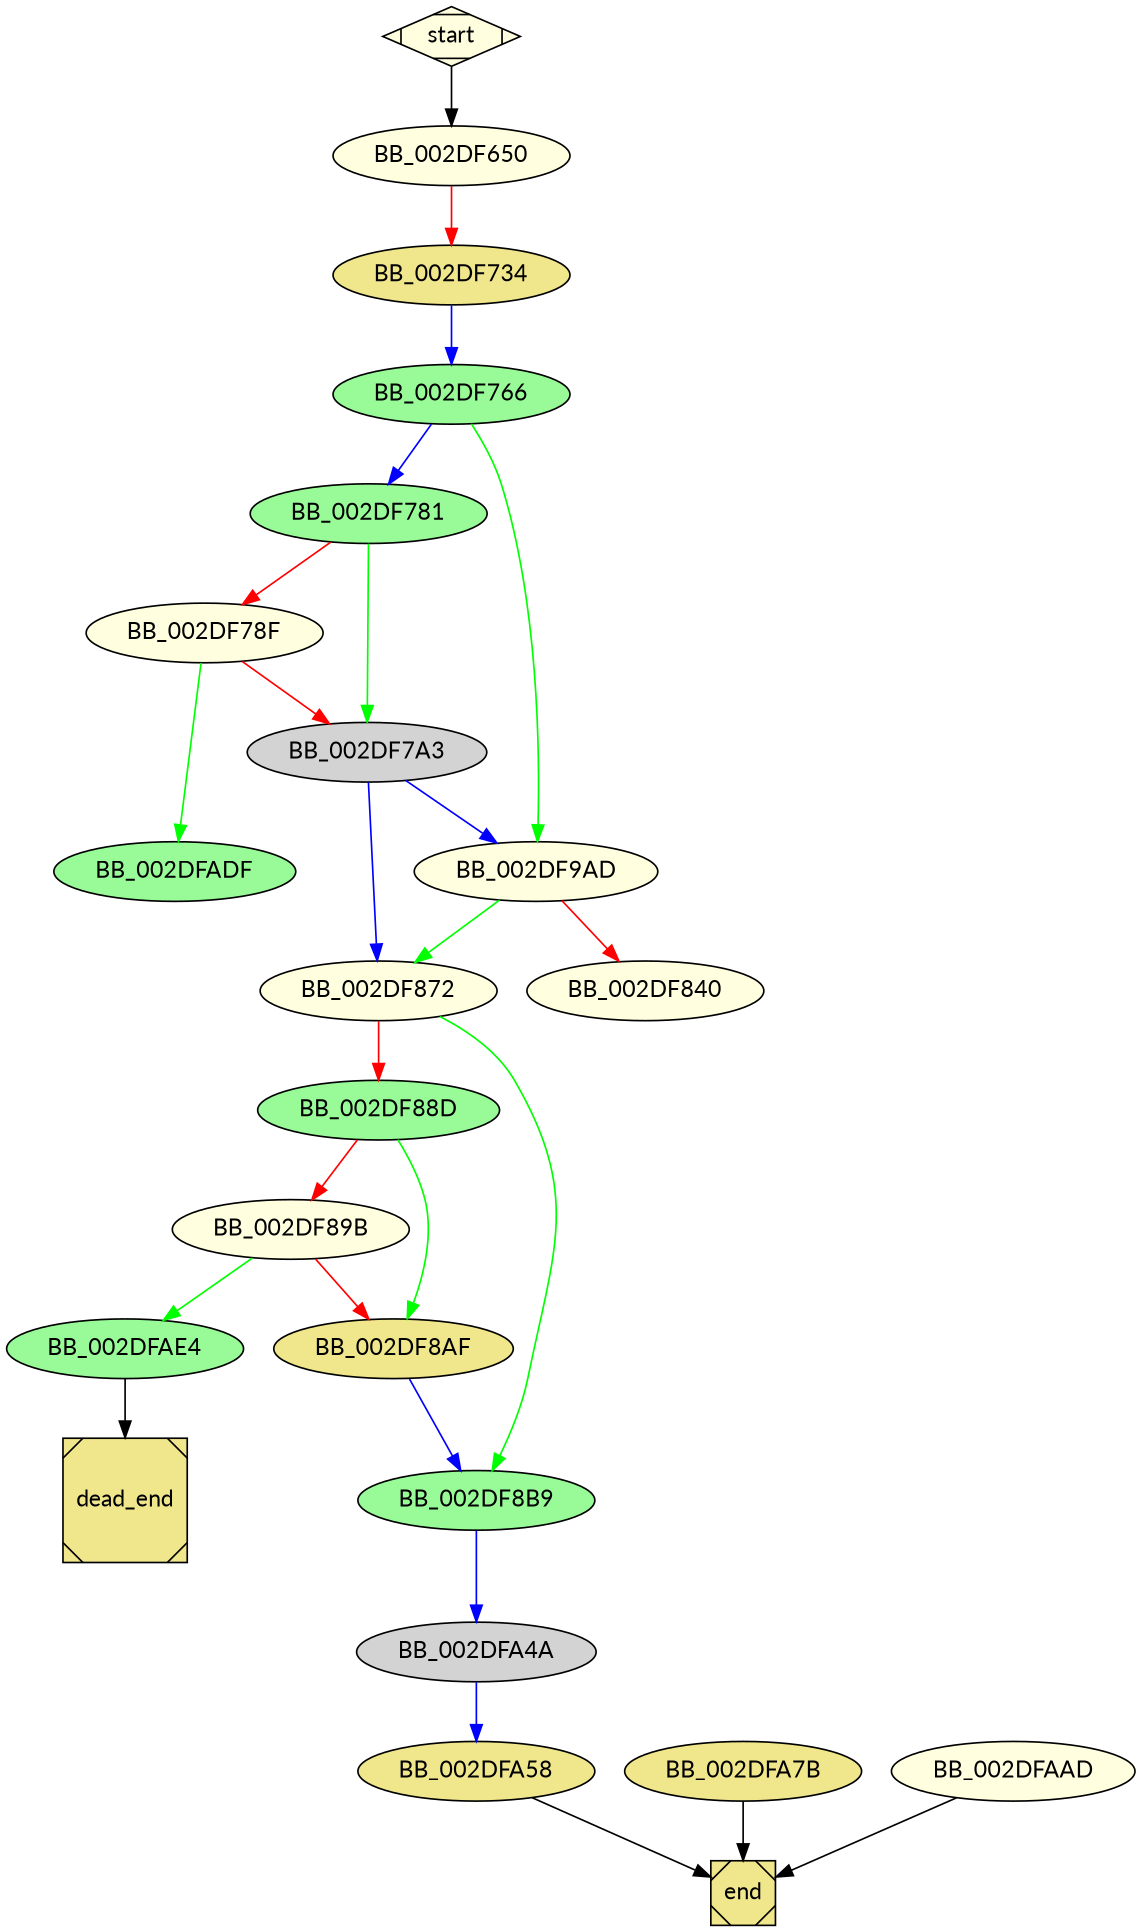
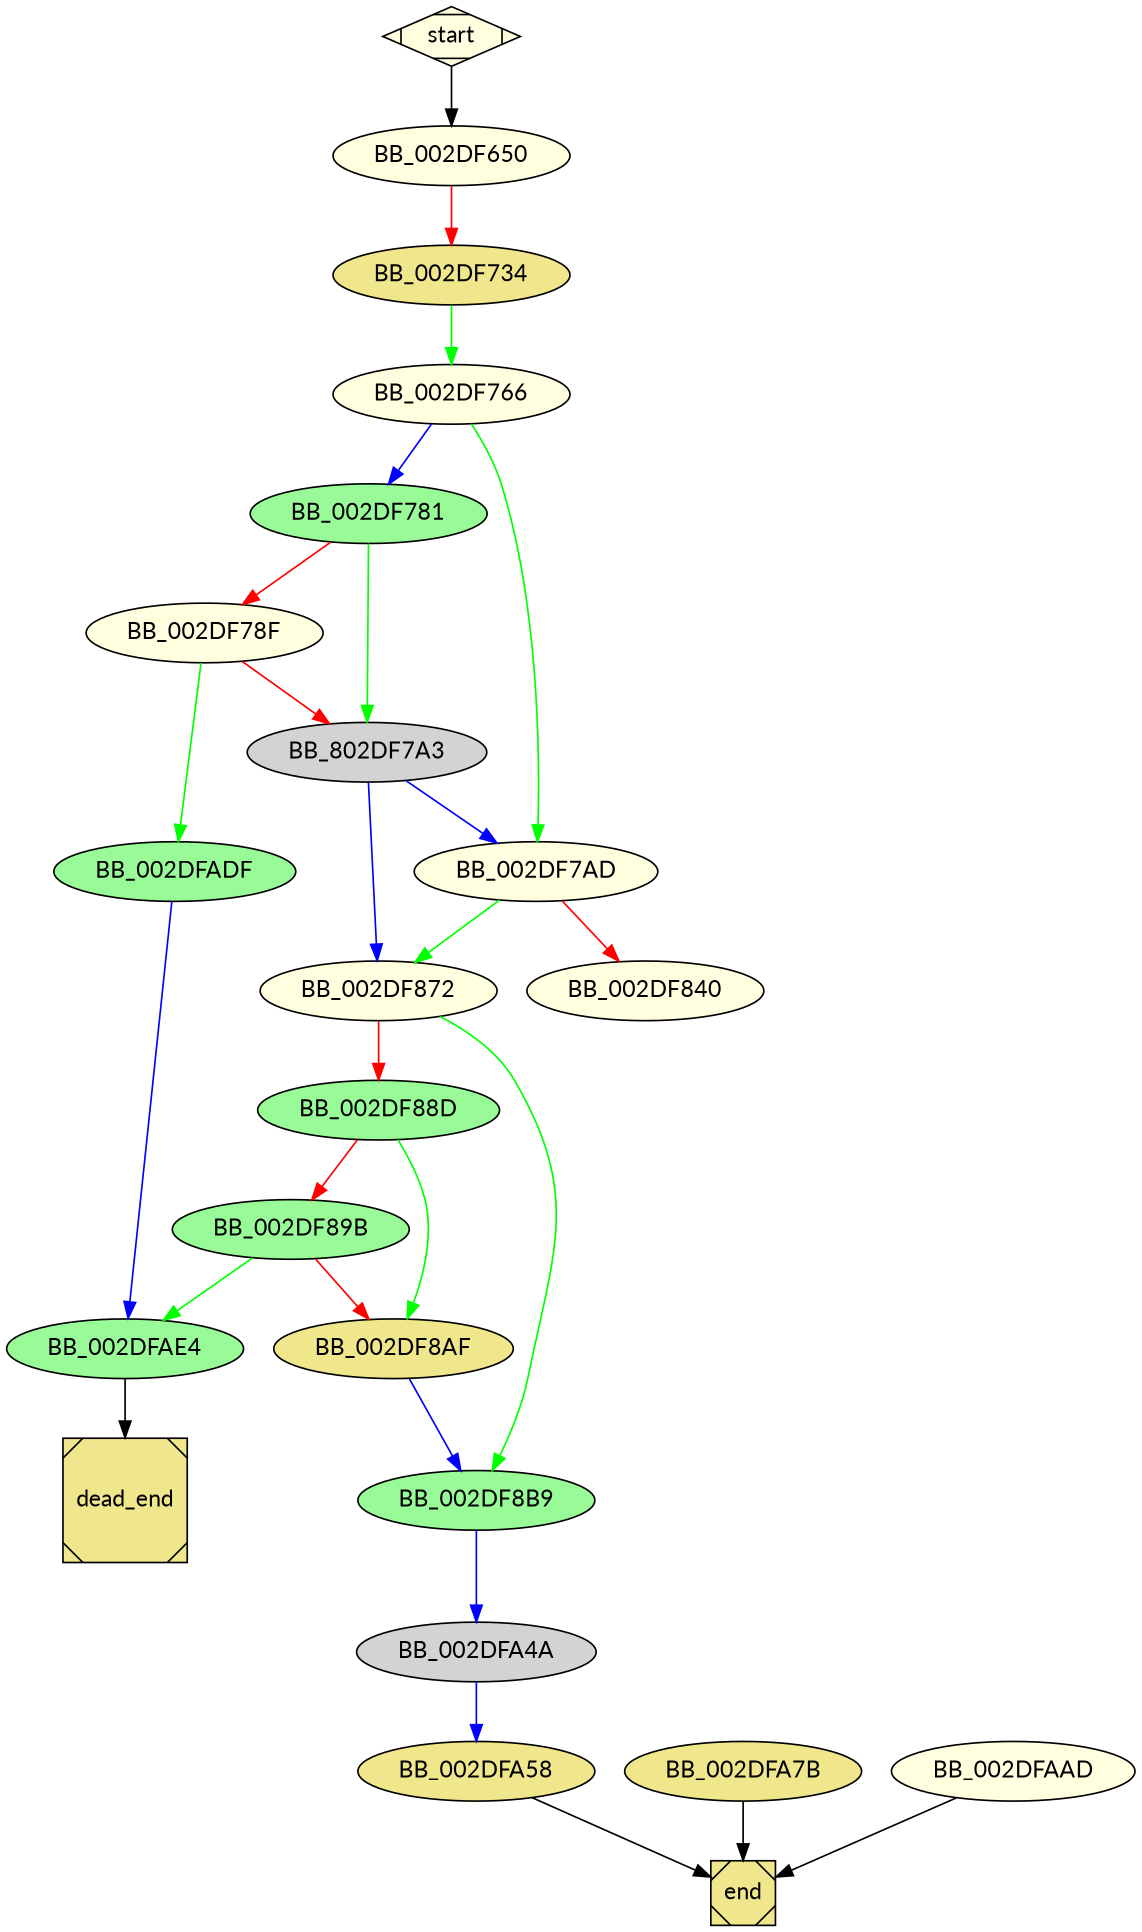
(452, 327) -> (452, 327)
(452, 394) -> (452, 394)
(367, 752) -> (367, 752)
(536, 872) -> (536, 872)
none -> (151, 1102)
(291, 1229) -> (291, 1229)
